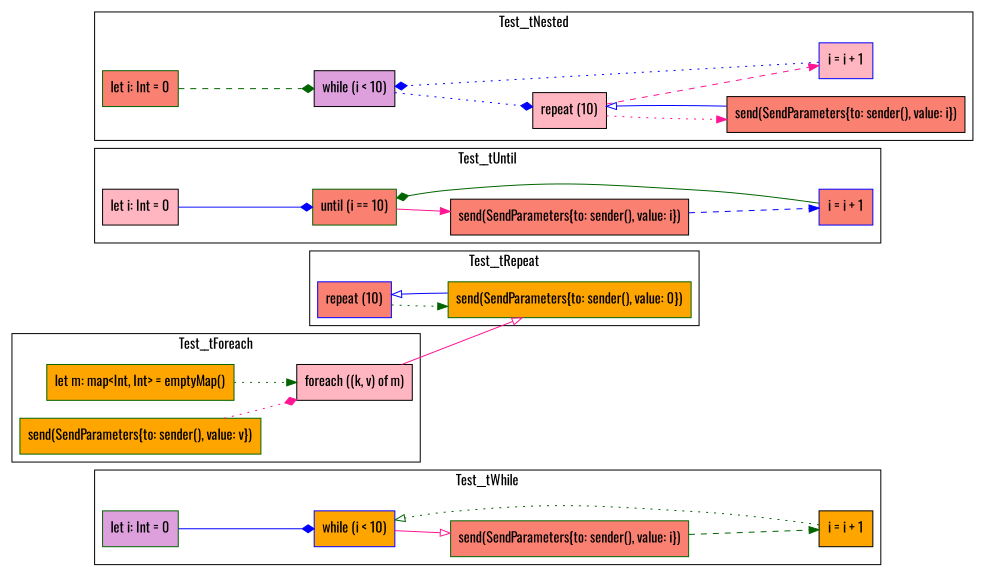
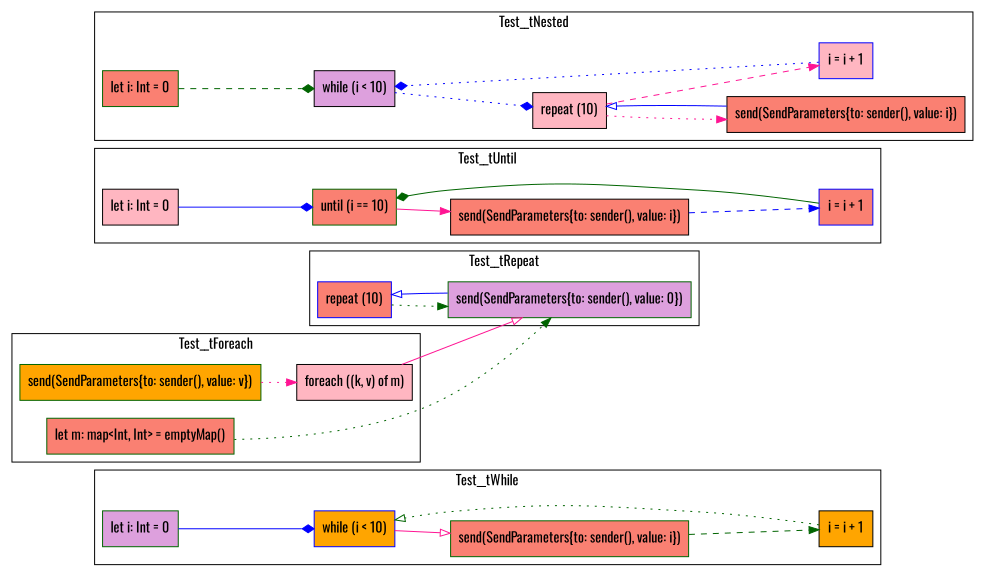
(570, 300) -> (570, 300)
(140, 382) -> (140, 436)
(260, 382) -> (402, 416)
(255, 411) -> (274, 382)
